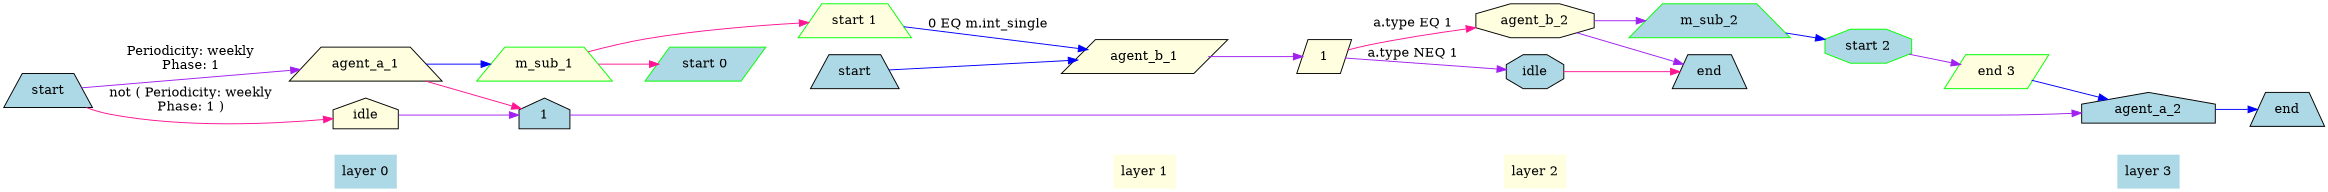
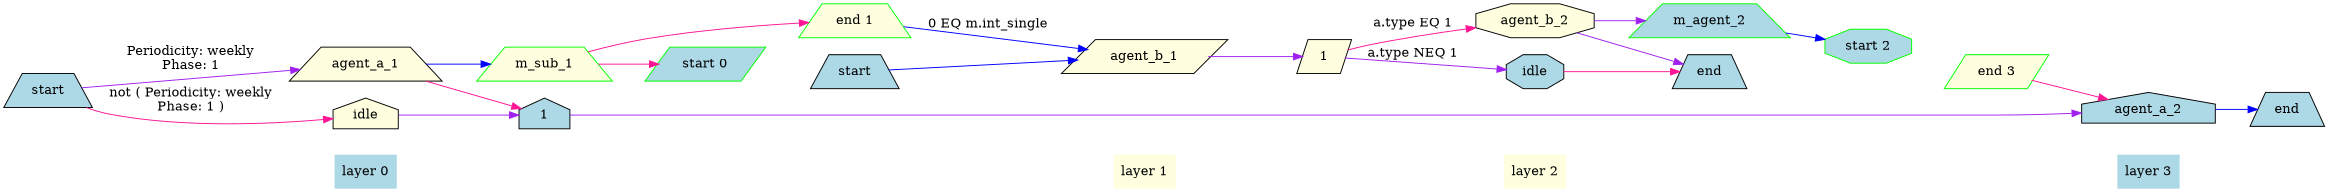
(855, 21) -> (855, 21)
(1710, 21) -> (1710, 21)
(1930, 59) -> none
(2065, 89) -> (2065, 89)
